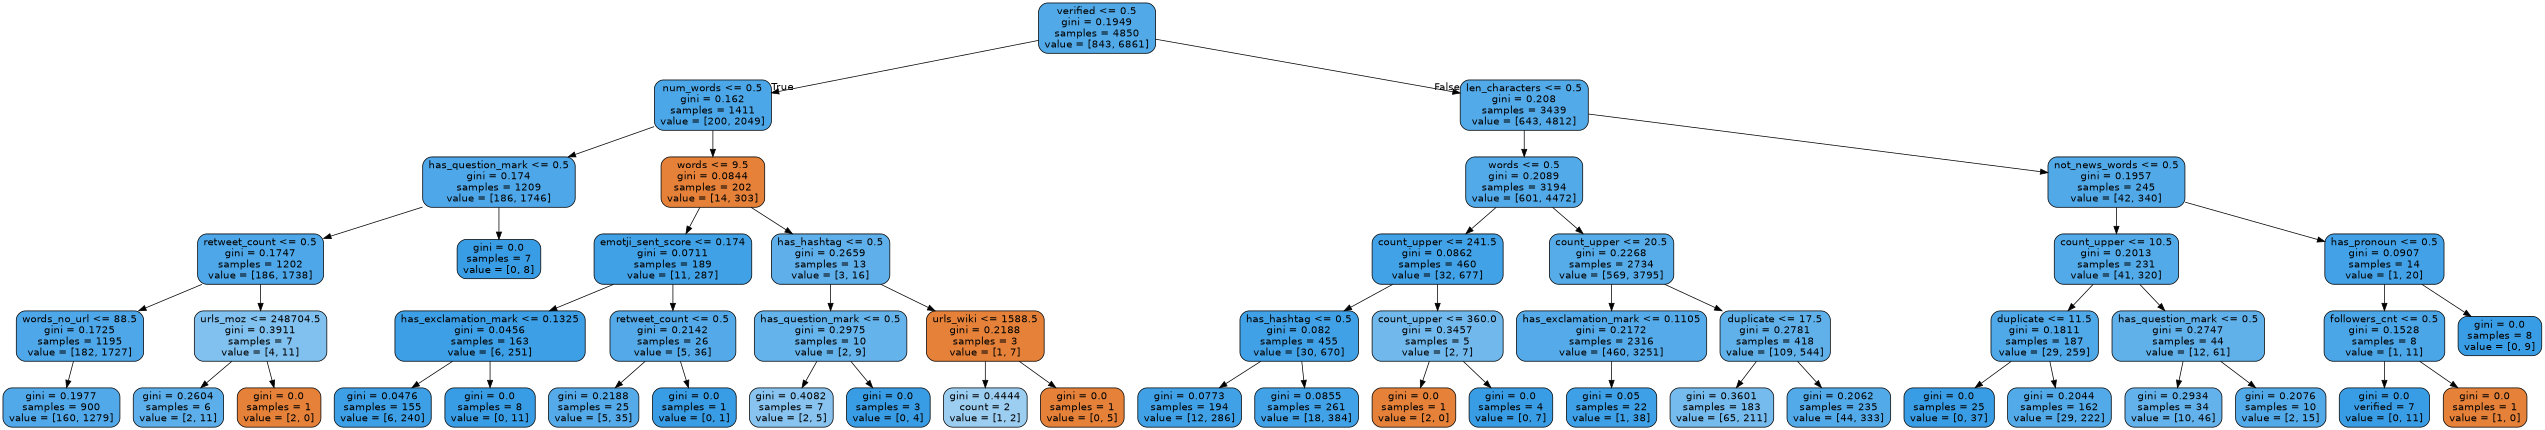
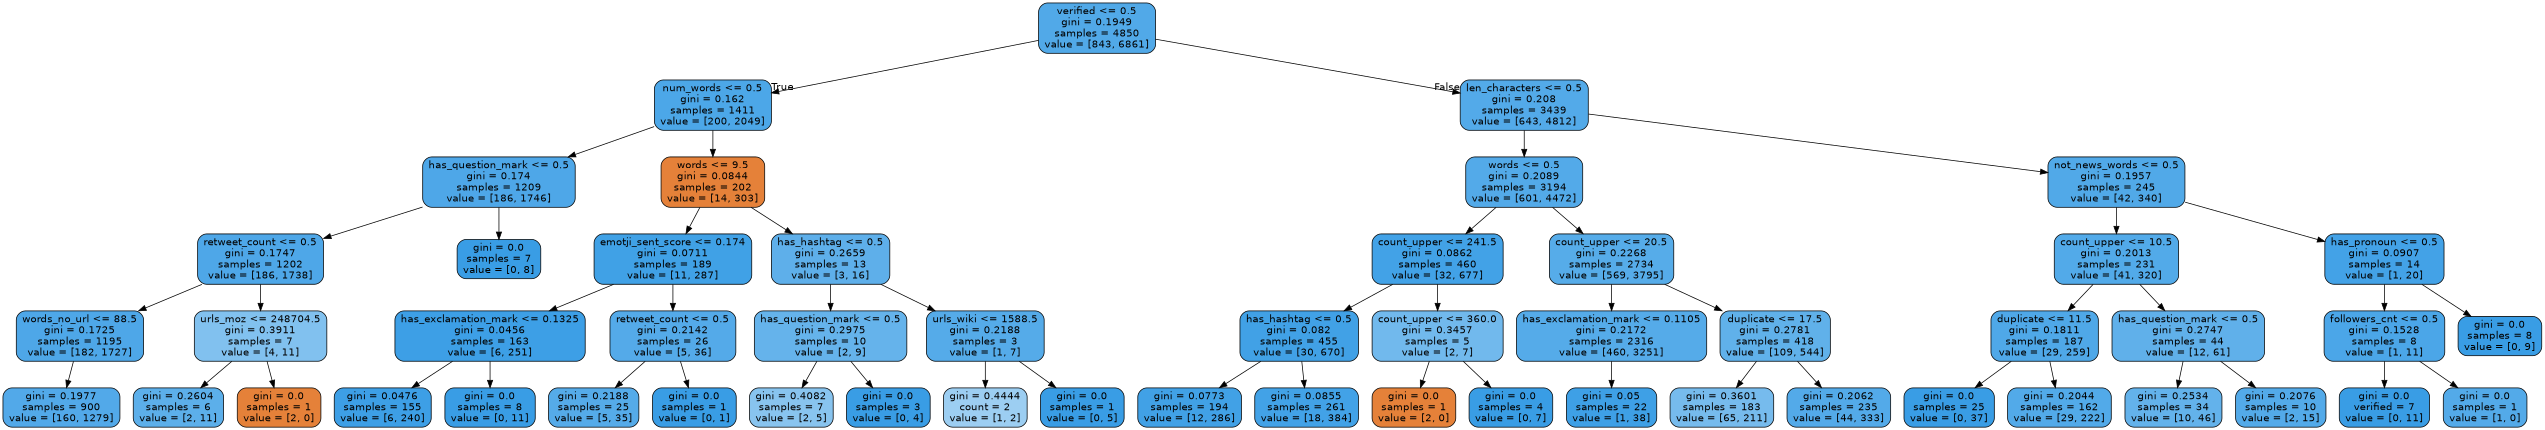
(985, 336) -> (985, 336)
(1082, 408) -> (1082, 408)
(2173, 408) -> (2173, 408)
(2485, 408) -> (2485, 408)
